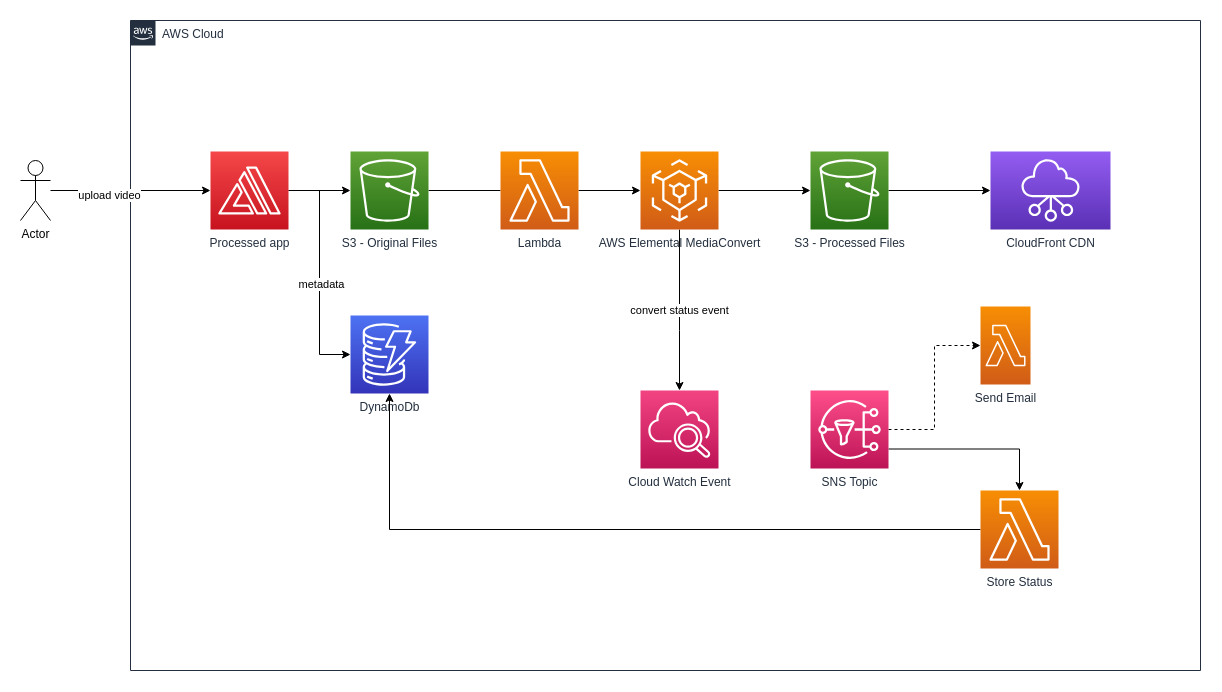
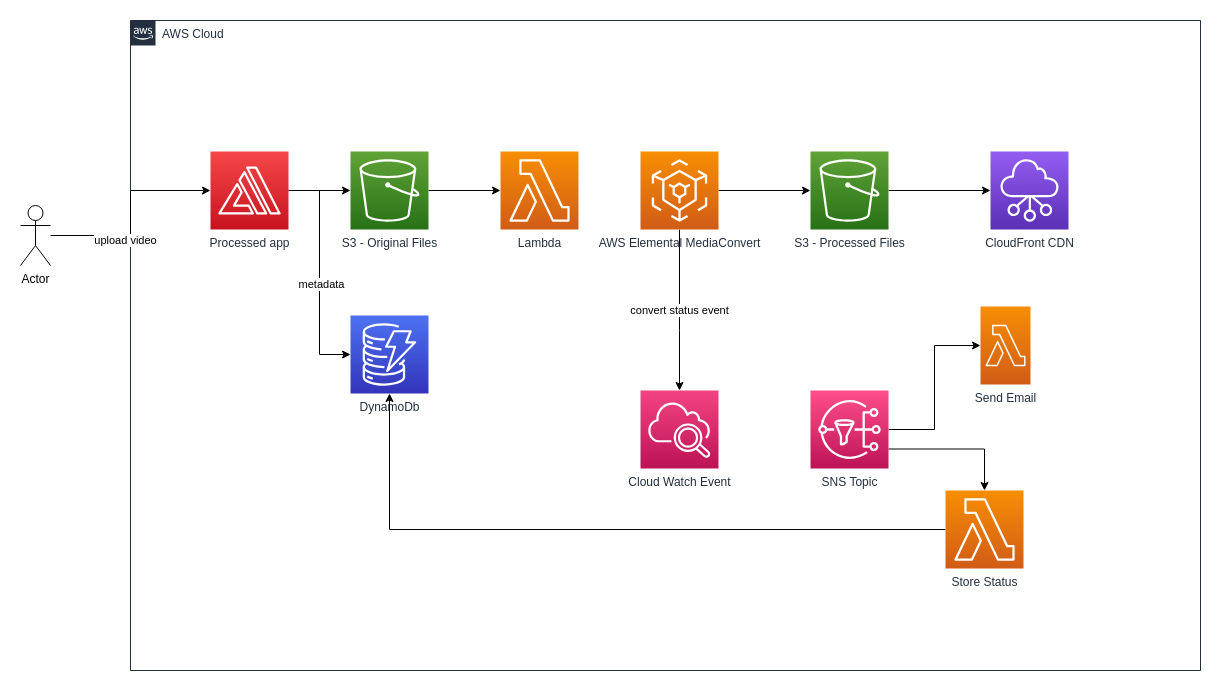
(36, 191) -> (36, 236)
(495, 191) -> (492, 191)
(606, 191) -> none
(1051, 191) -> (1030, 191)
(935, 391) -> (935, 391)
(1020, 530) -> (985, 530)
